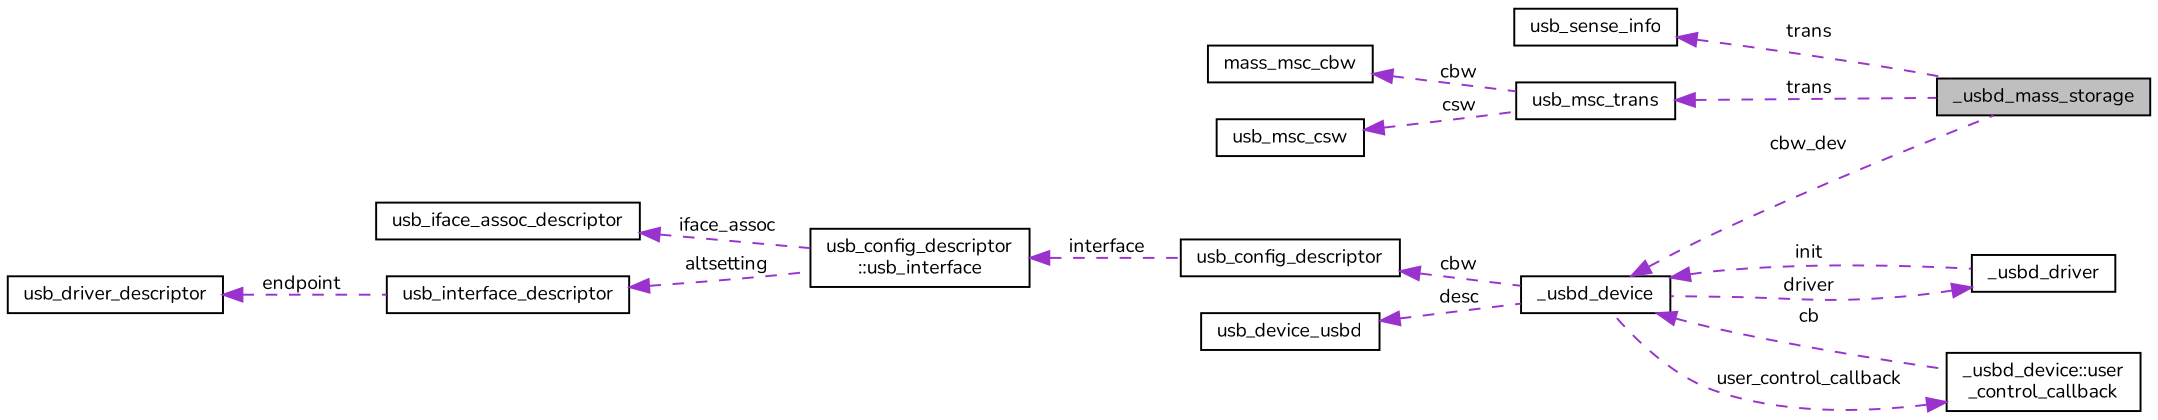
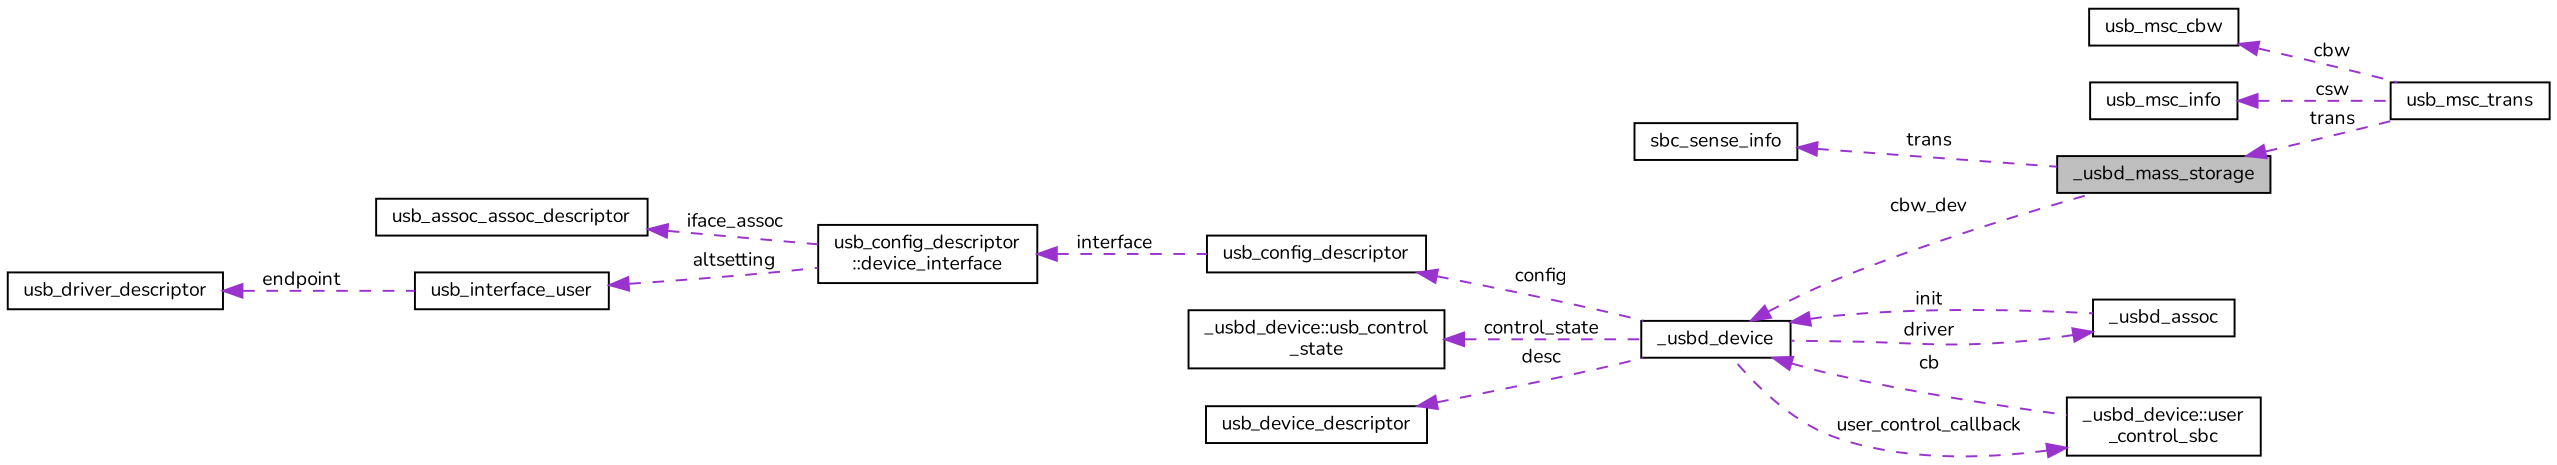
(1596, 27) -> (1716, 142)
(1290, 64) -> (2164, 27)
(1816, 99) -> (2332, 136)
(1290, 138) -> (2164, 101)
(508, 221) -> (512, 217)
(920, 258) -> (928, 254)
(1457, 265) -> (1539, 276)
(2044, 273) -> (2164, 318)
(508, 295) -> (512, 291)
(1290, 332) -> (1317, 425)
none -> (1317, 339)
(2044, 382) -> (2164, 427)
